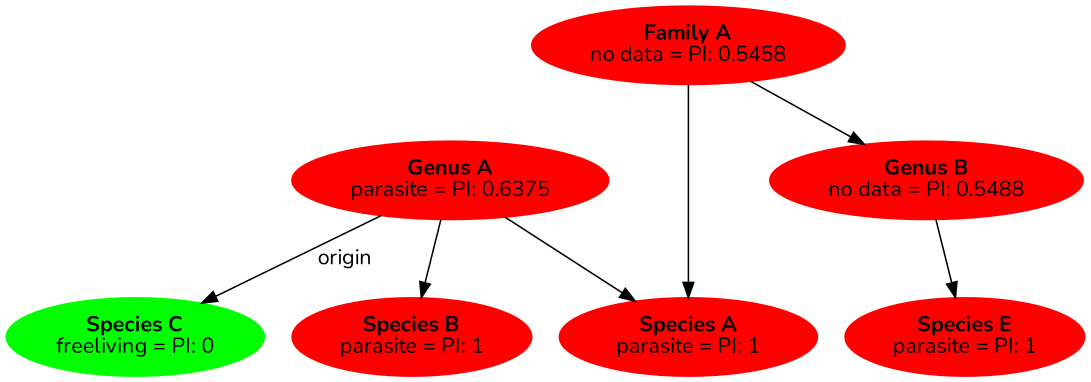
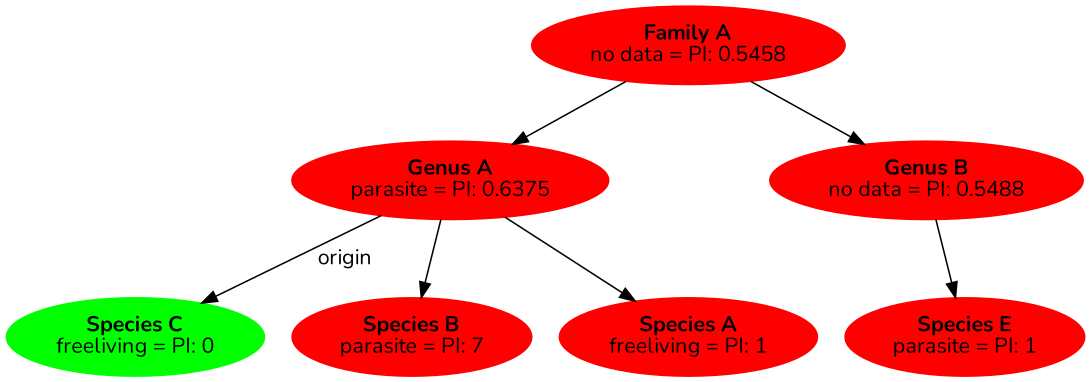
(688, 183) -> (576, 109)
(412, 346) -> (412, 346)
(688, 346) -> (688, 346)
